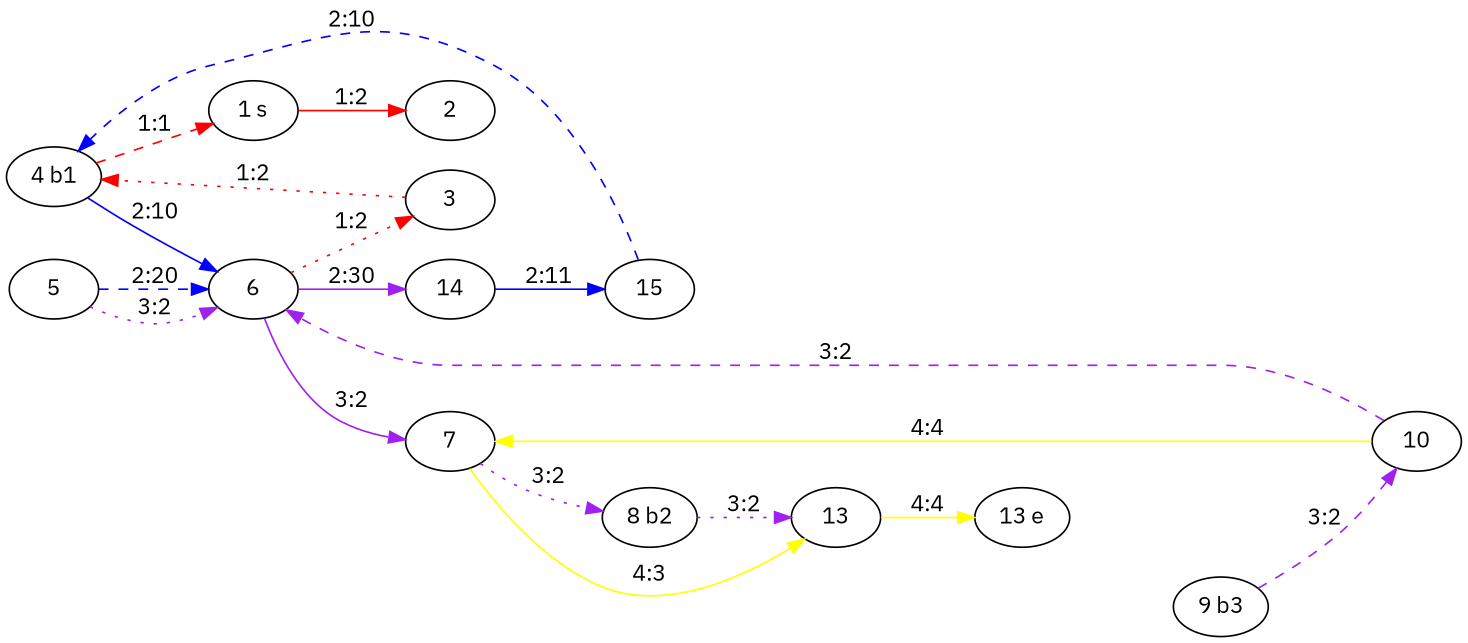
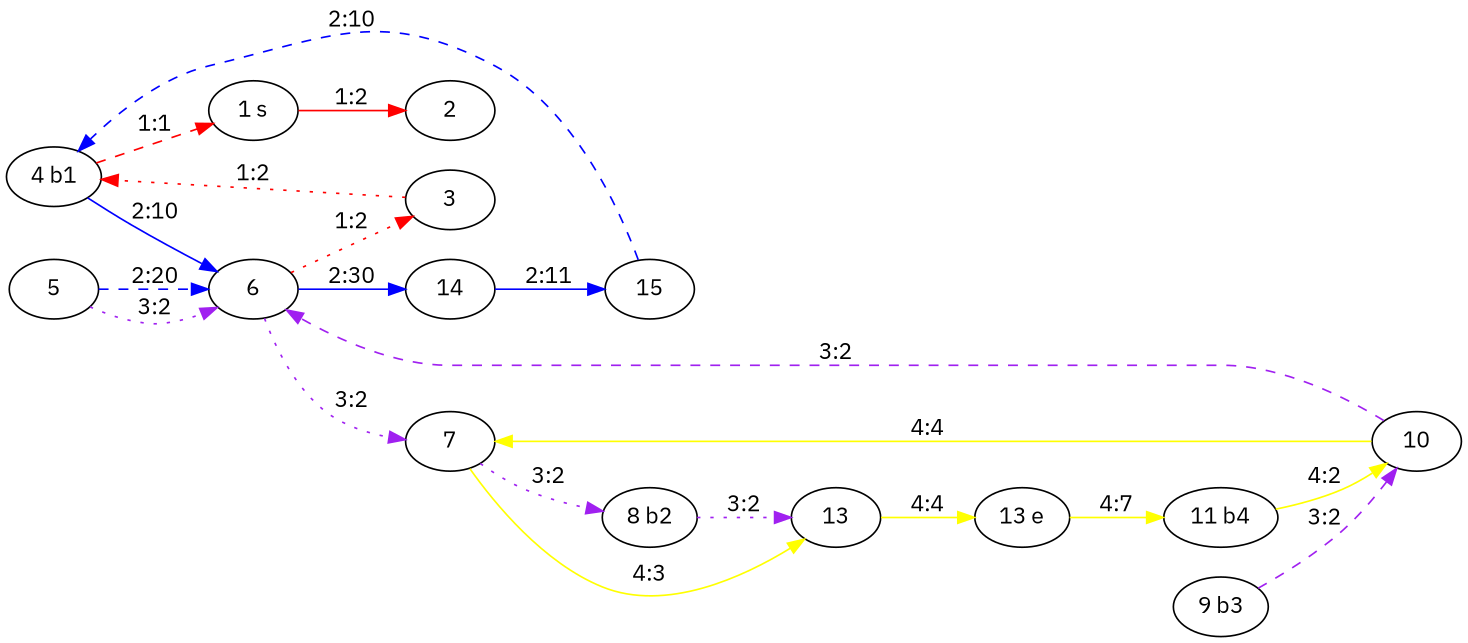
(343, 289) -> (343, 289)
(310, 396) -> (310, 396)
none -> (1221, 517)
